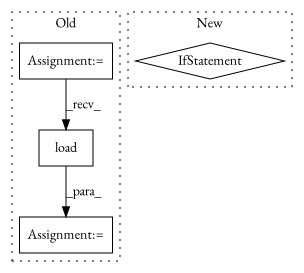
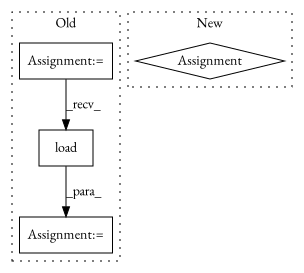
(210, 61) -> (210, 61)
